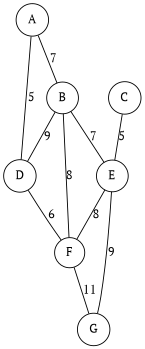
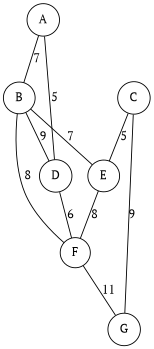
(107, 253) -> (129, 214)
